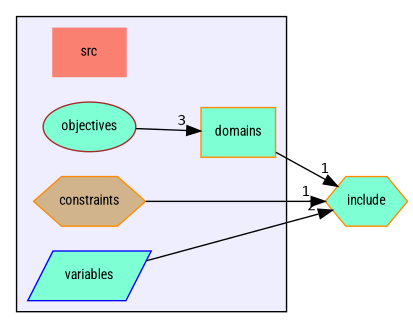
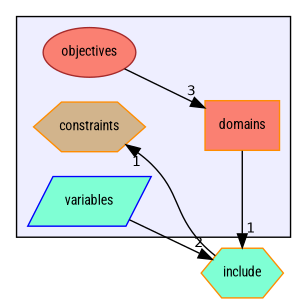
(89, 52) -> none
(89, 127) -> (89, 52)
(238, 132) -> (242, 126)
(228, 201) -> (177, 204)
